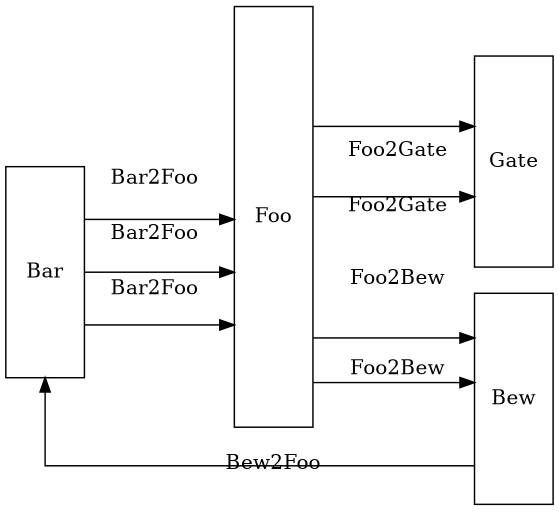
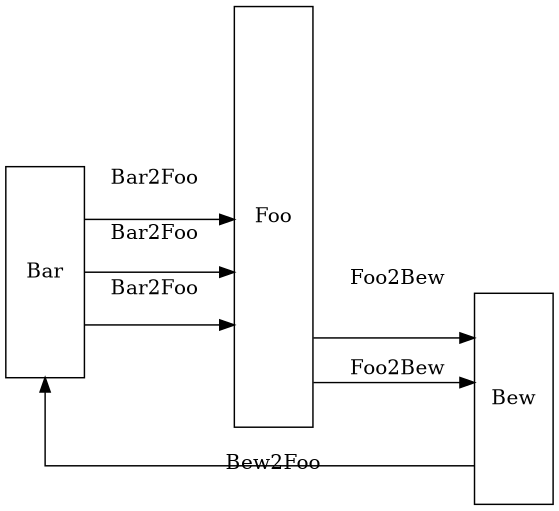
(514, 162) -> none
